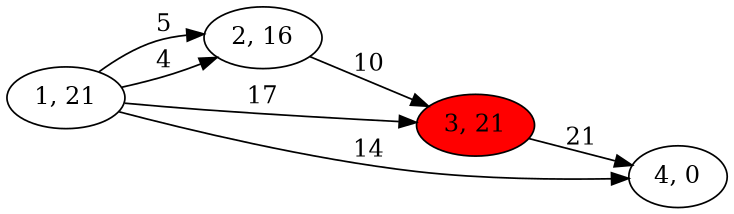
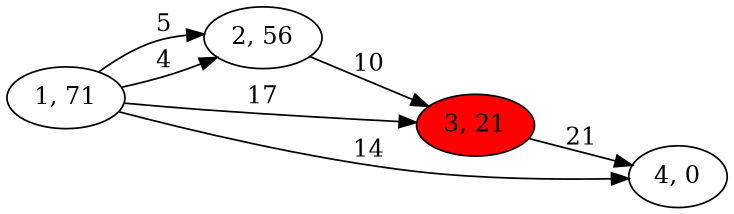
(263, 38) -> (263, 38)
(66, 98) -> (66, 98)
